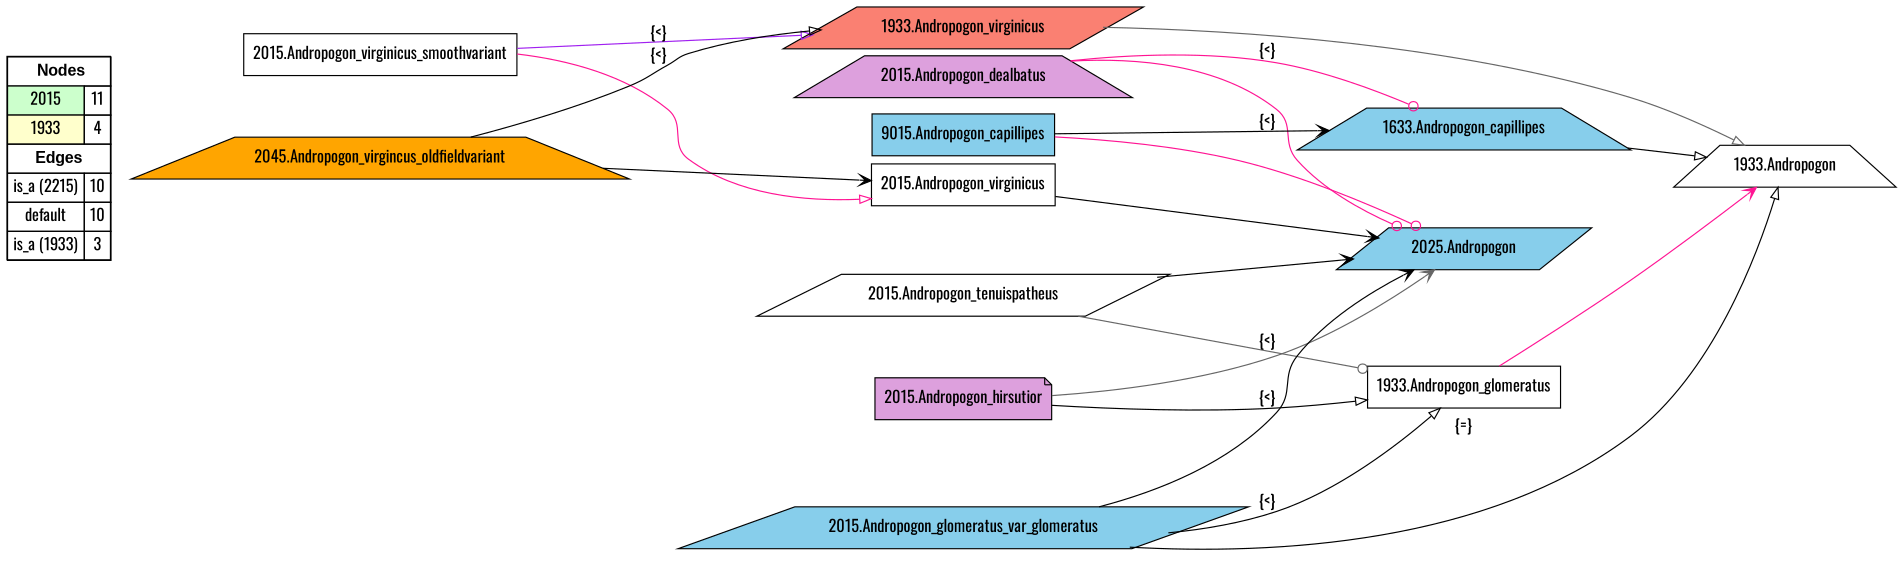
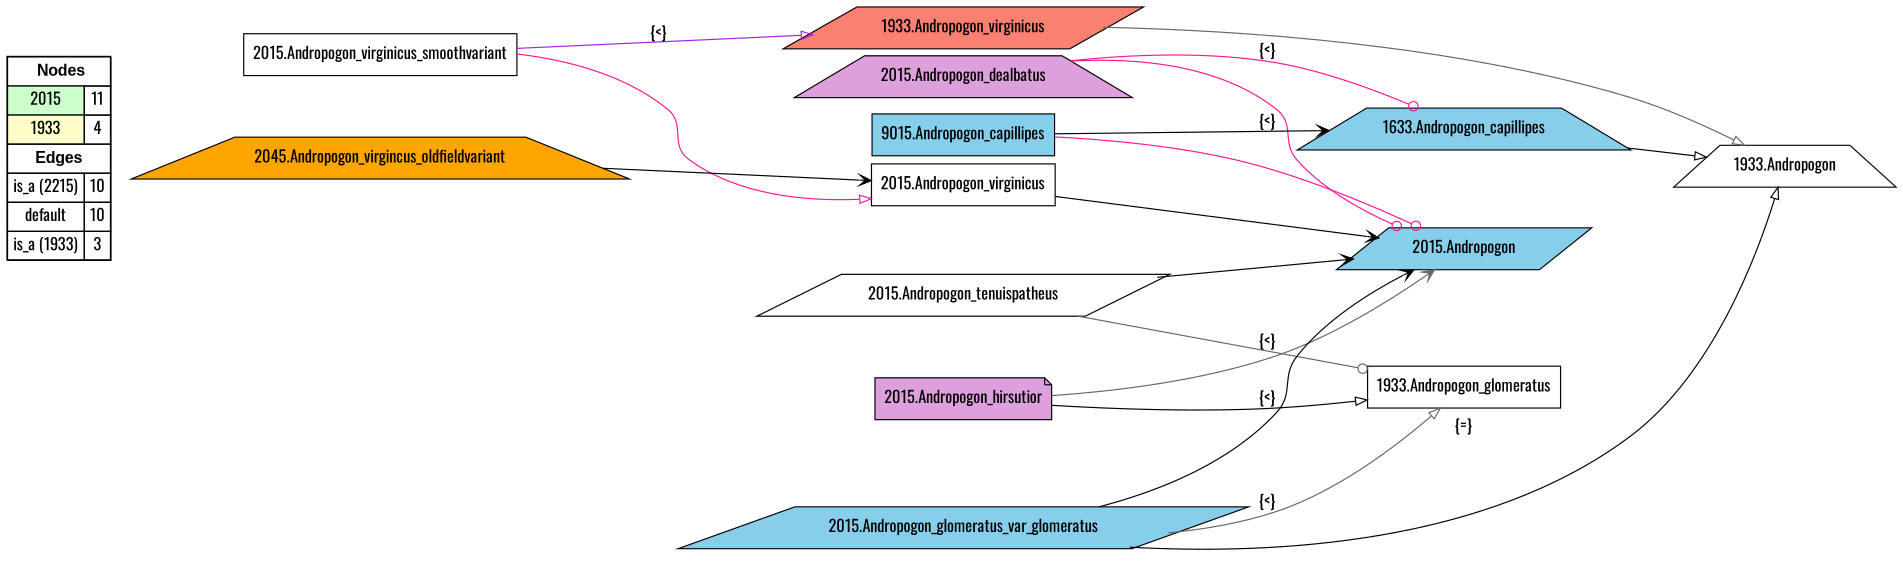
(640, 81) -> none
(1464, 249) -> (1464, 249)
(1626, 284) -> none
(1310, 498) -> (1310, 498)
